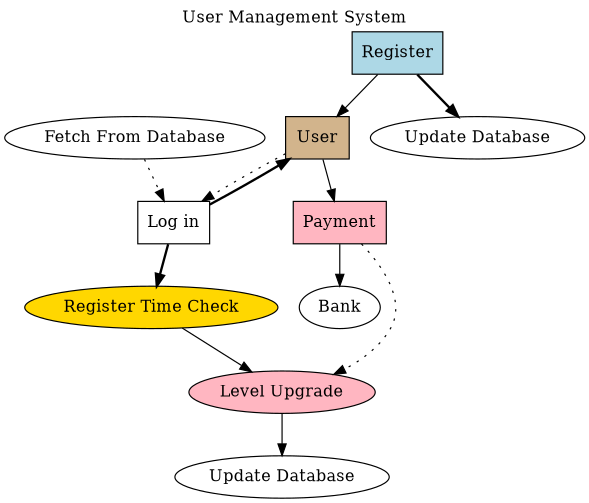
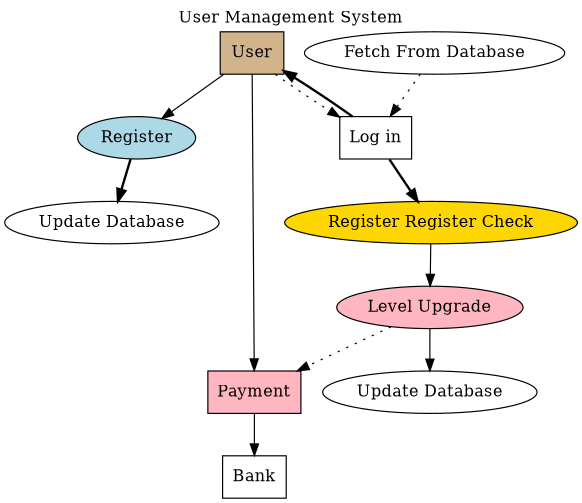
(397, 53) -> (137, 138)
(361, 91) -> (198, 93)
(151, 307) -> (431, 223)
(340, 307) -> (254, 477)
(395, 313) -> (349, 346)
